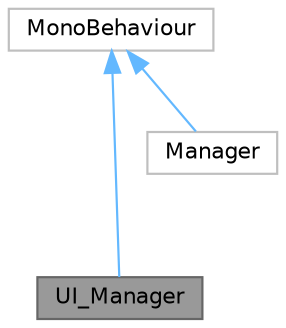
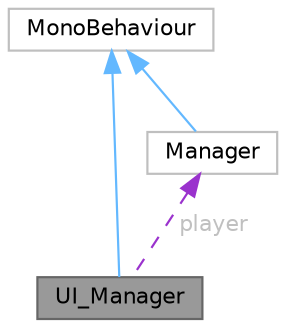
none -> (160, 235)
